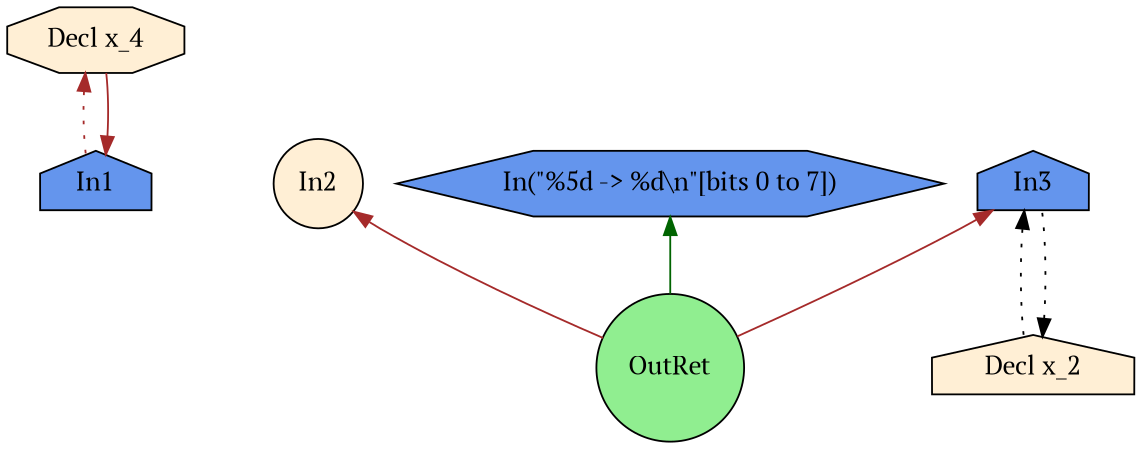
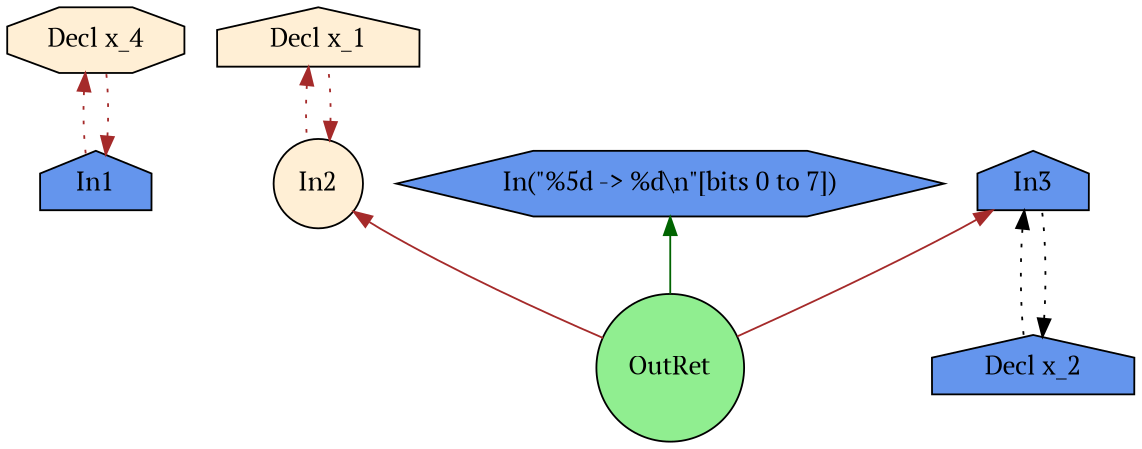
none -> (318, 40)
(108, 105) -> (108, 105)
(1033, 368) -> (1033, 368)
